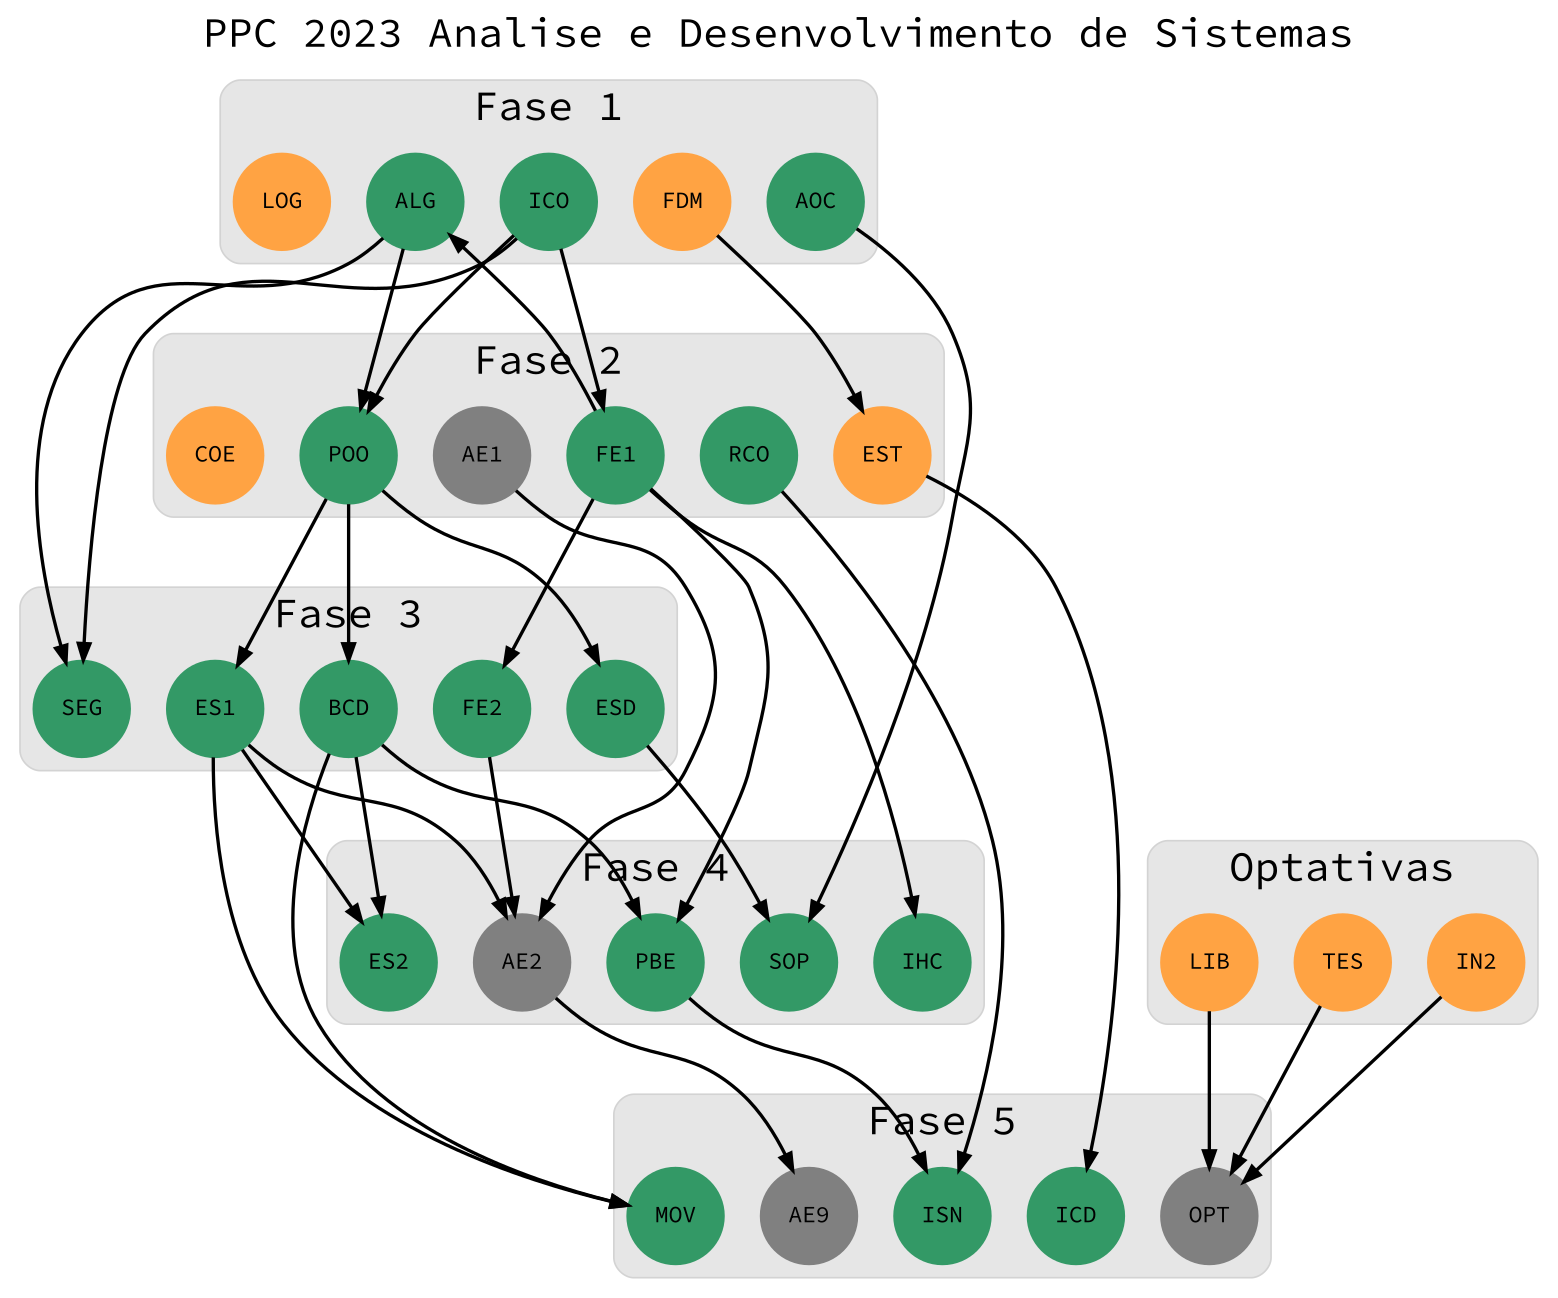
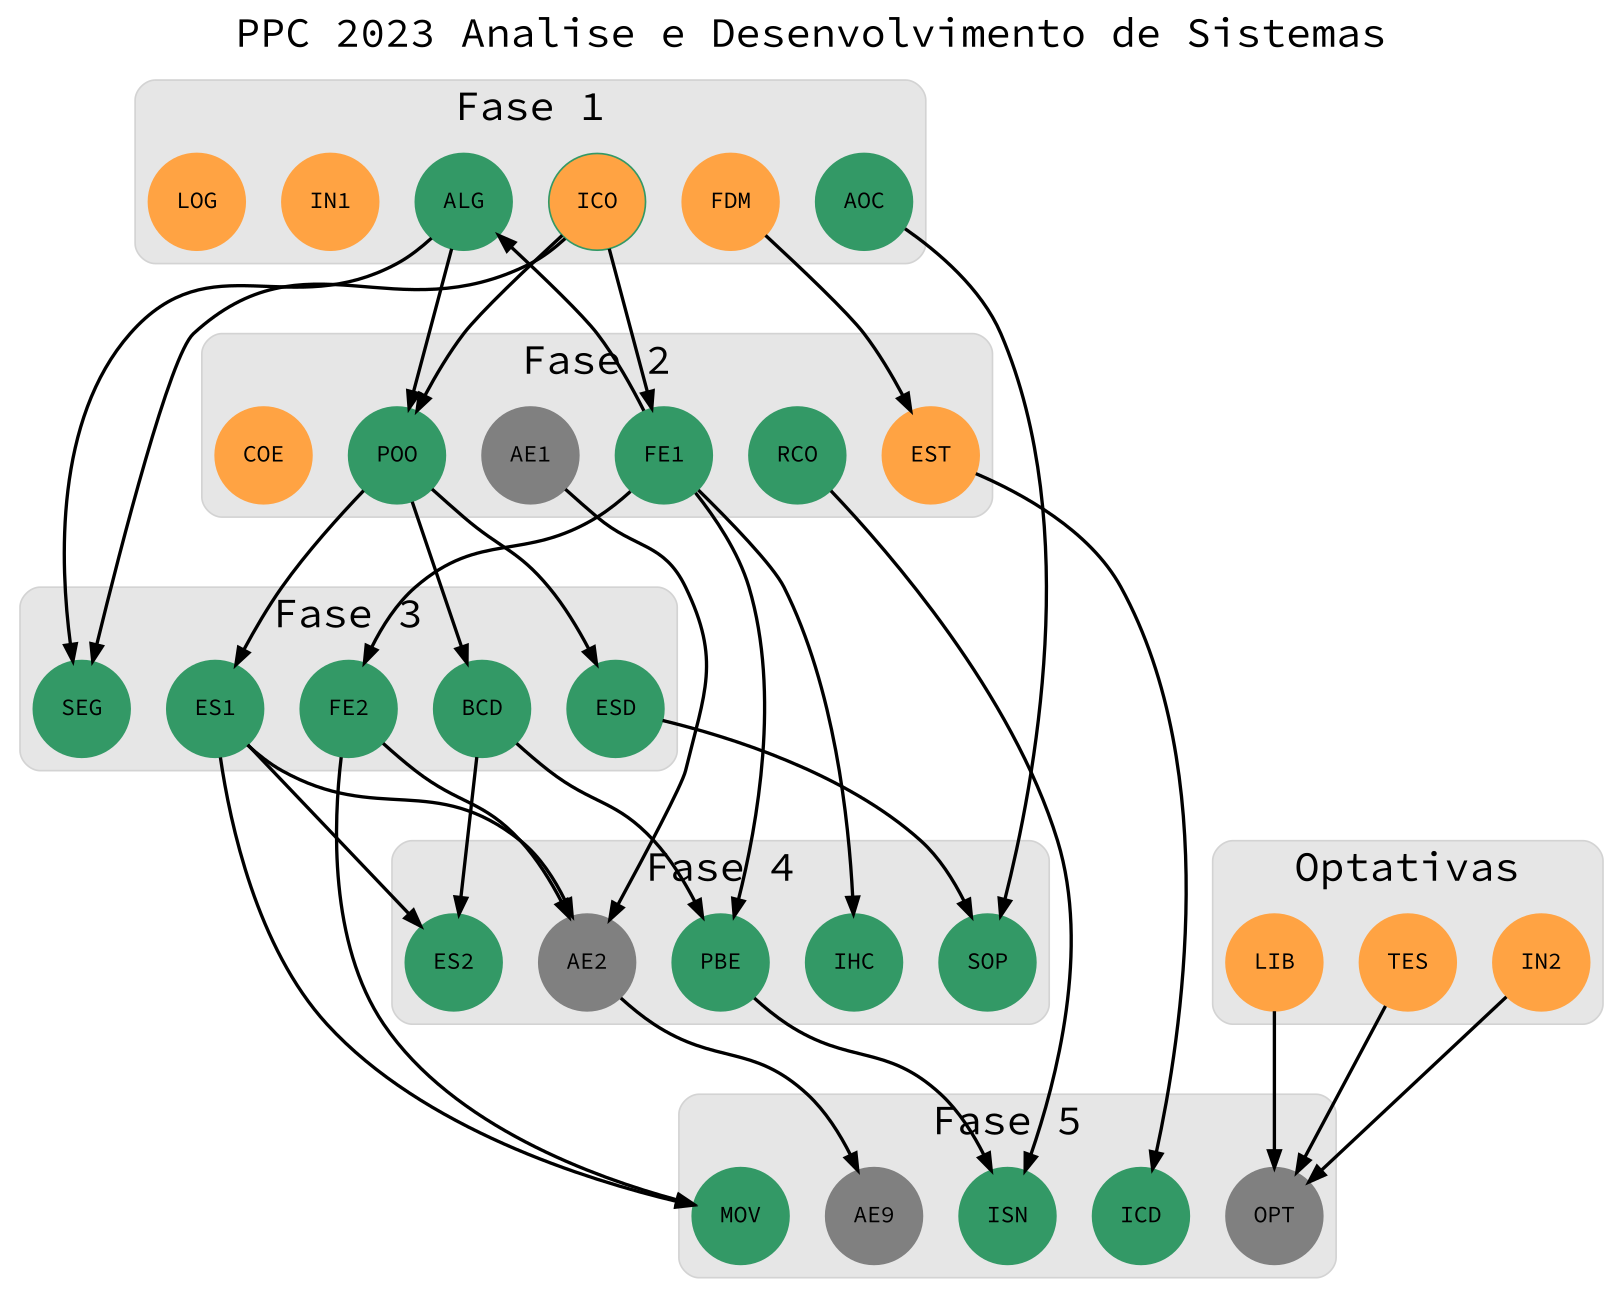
none -> (330, 202)
(549, 202) -> (597, 202)
(340, 1053) -> (407, 1053)
